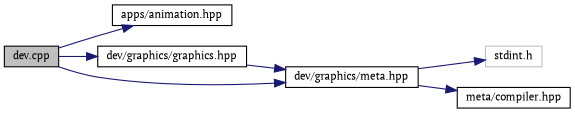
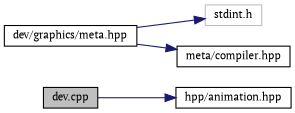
(172, 15) -> (234, 98)
(172, 56) -> none
(166, 84) -> none
